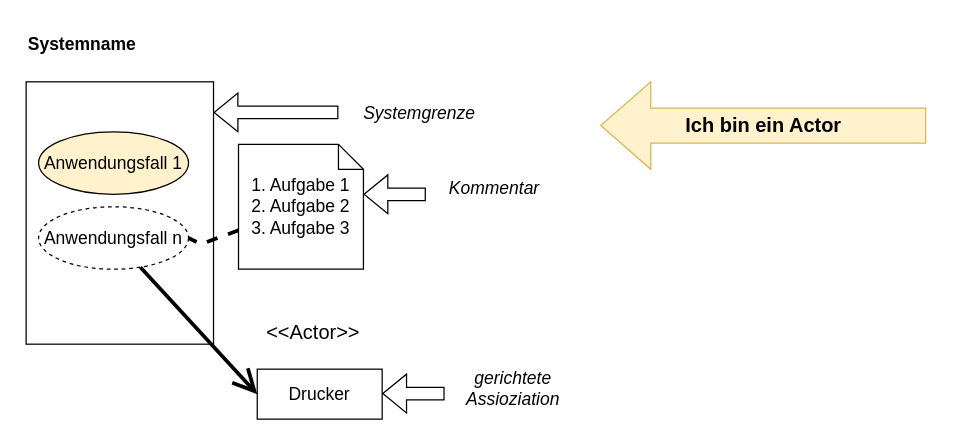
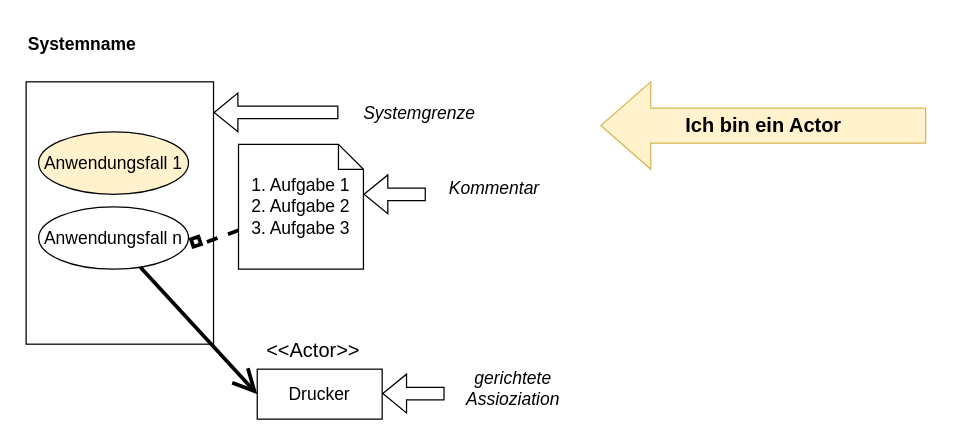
(113, 238) -> (113, 238)
(197, 242) -> (203, 244)
(313, 332) -> (313, 351)
